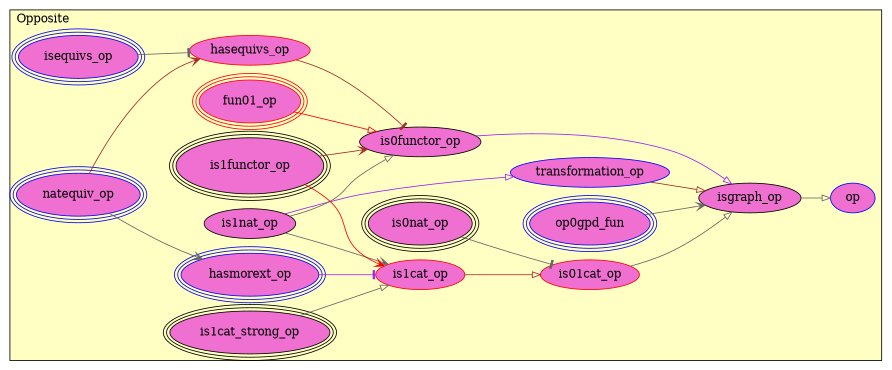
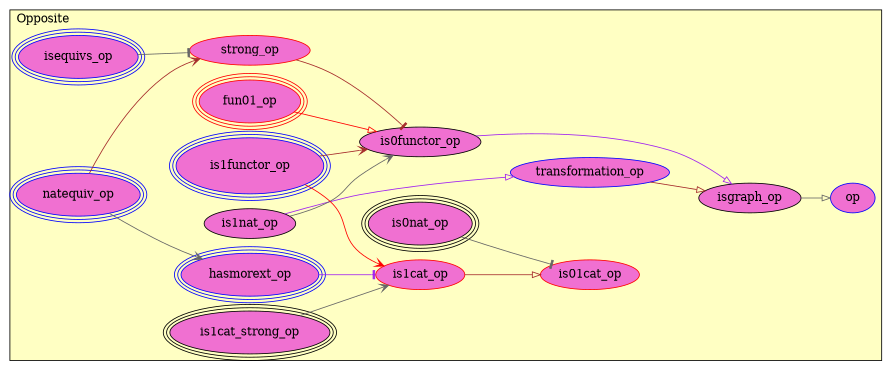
(250, 50) -> (250, 50)
(250, 166) -> (250, 166)
(341, 193) -> (341, 193)
(590, 224) -> none
(333, 247) -> none
(680, 247) -> none
(340, 302) -> (340, 302)
